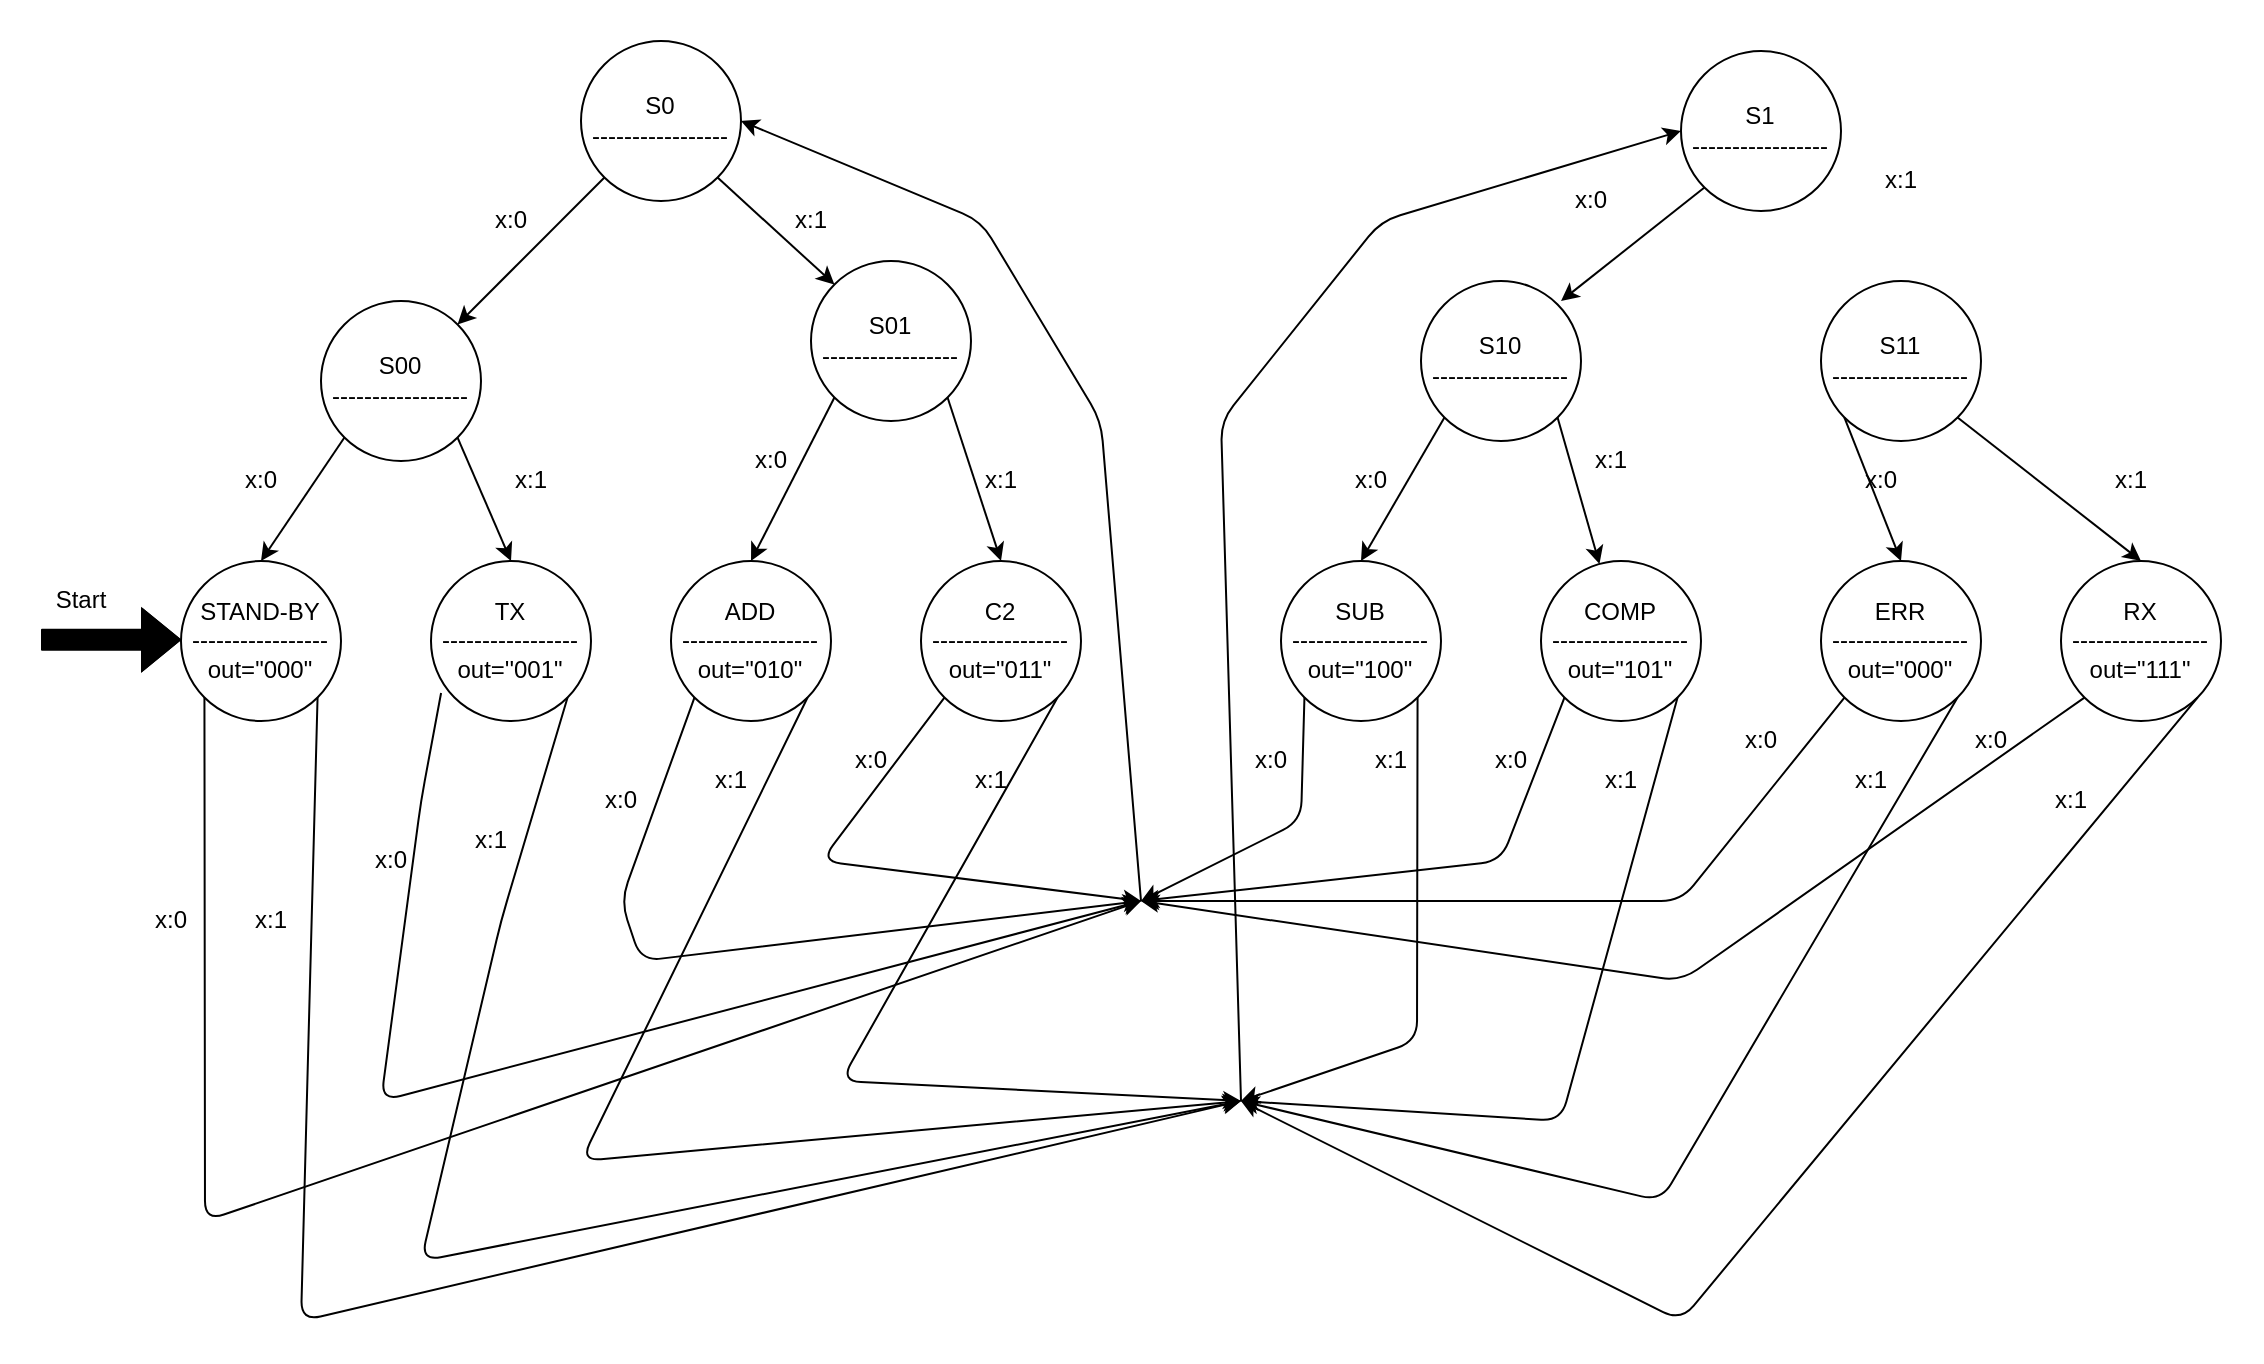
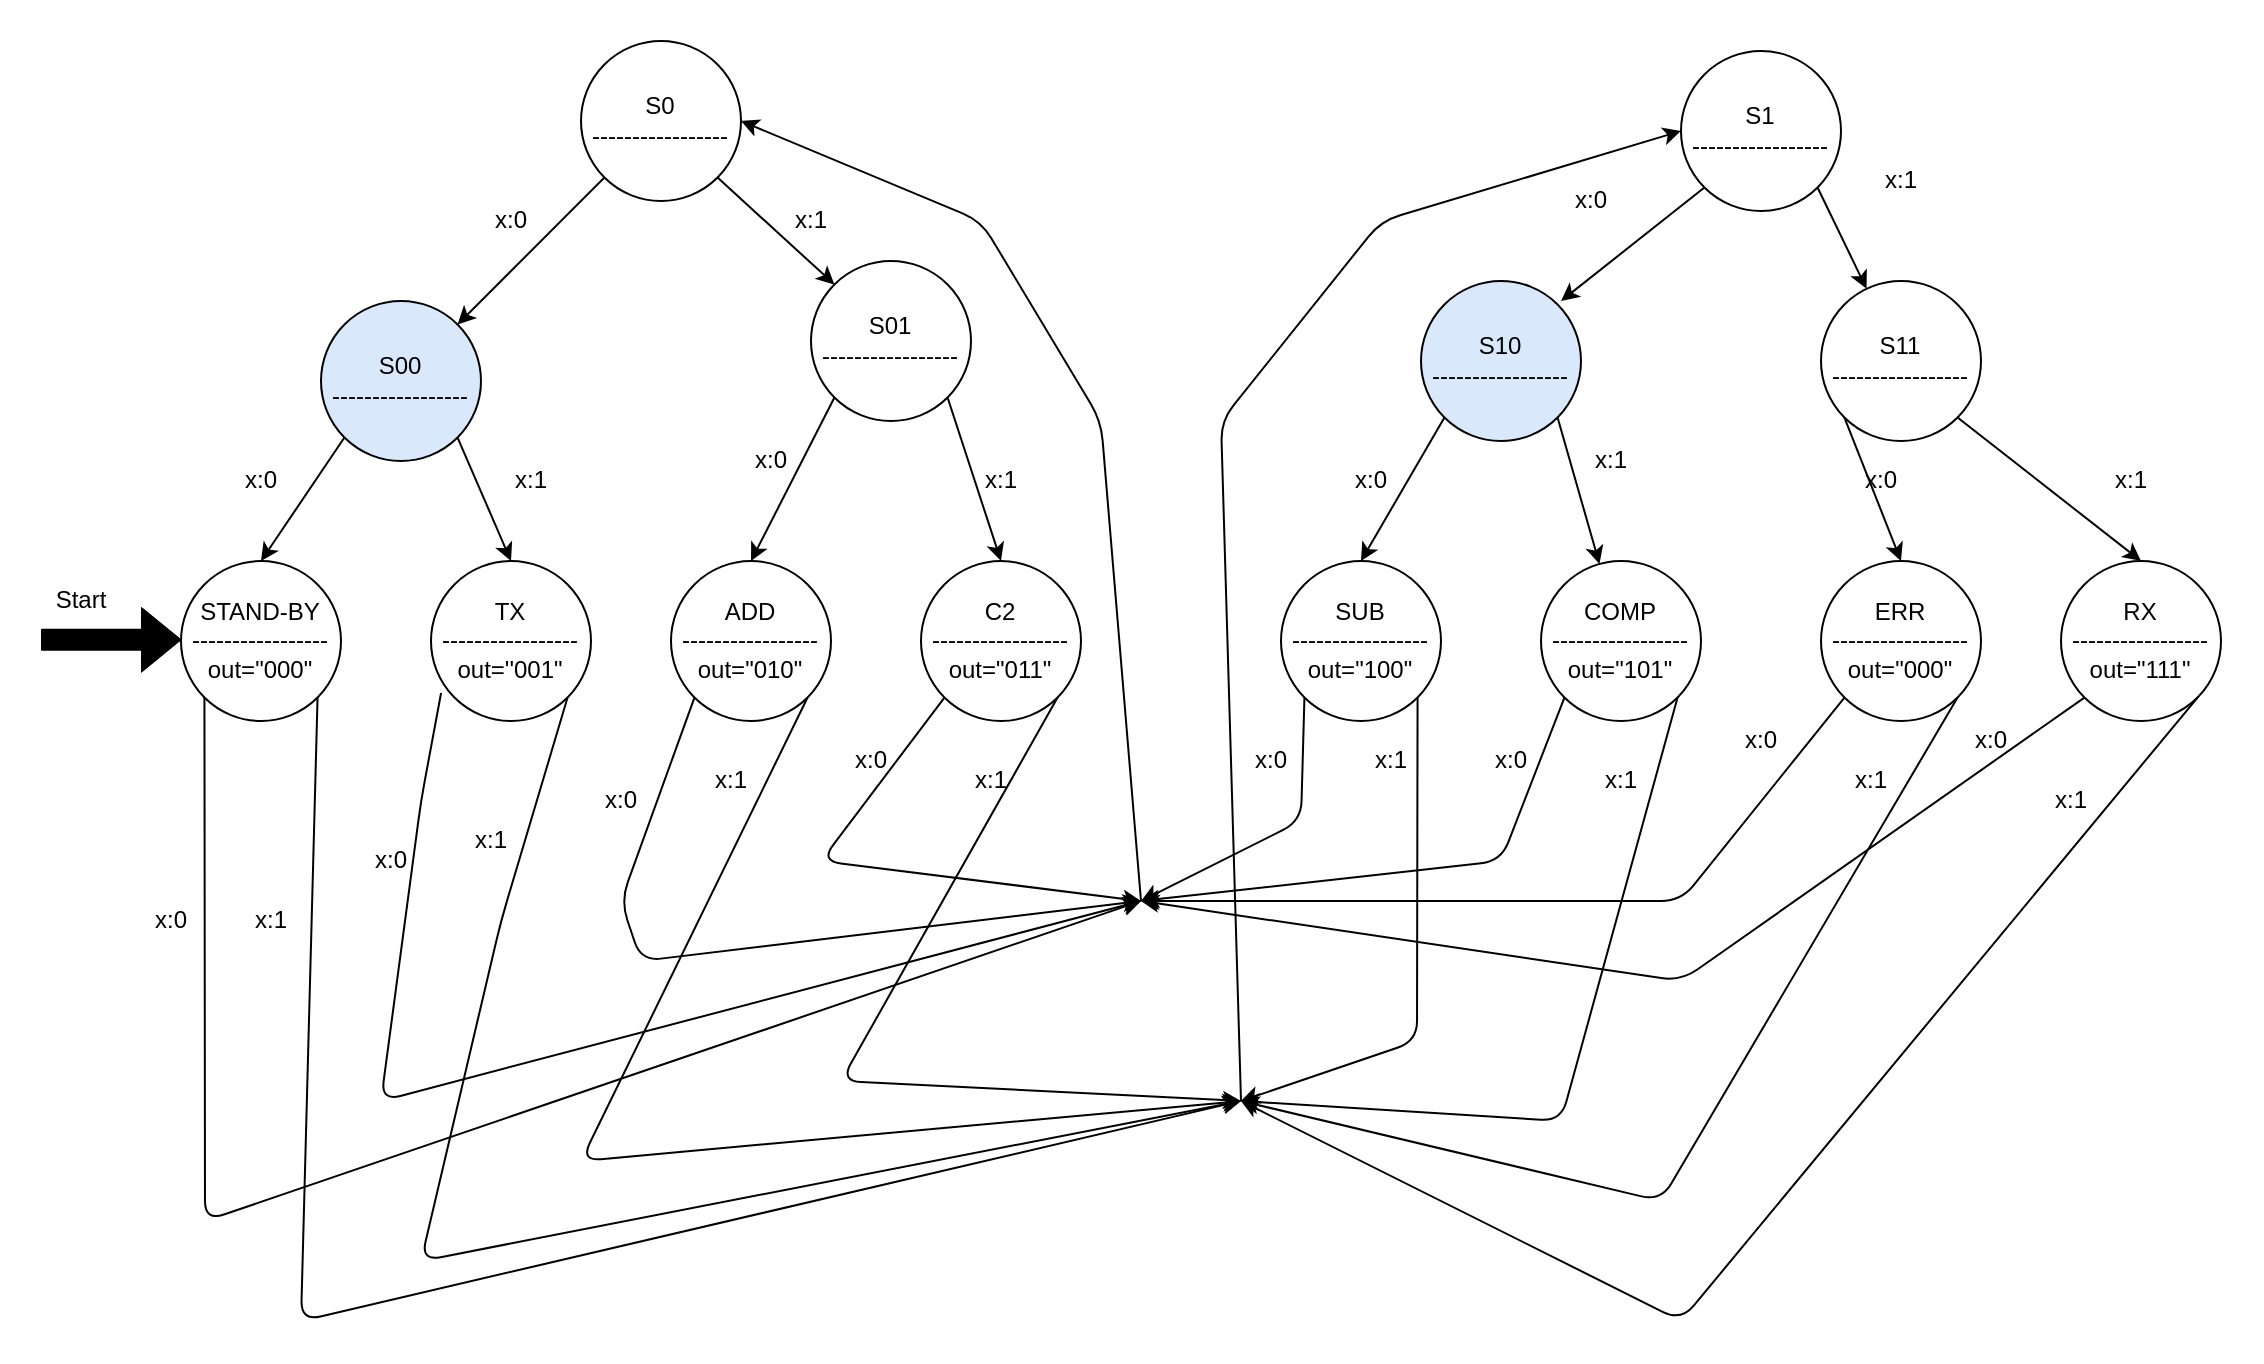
none -> (1839, 232)
(1501, 361) -> (1501, 361)
(401, 381) -> (401, 381)
